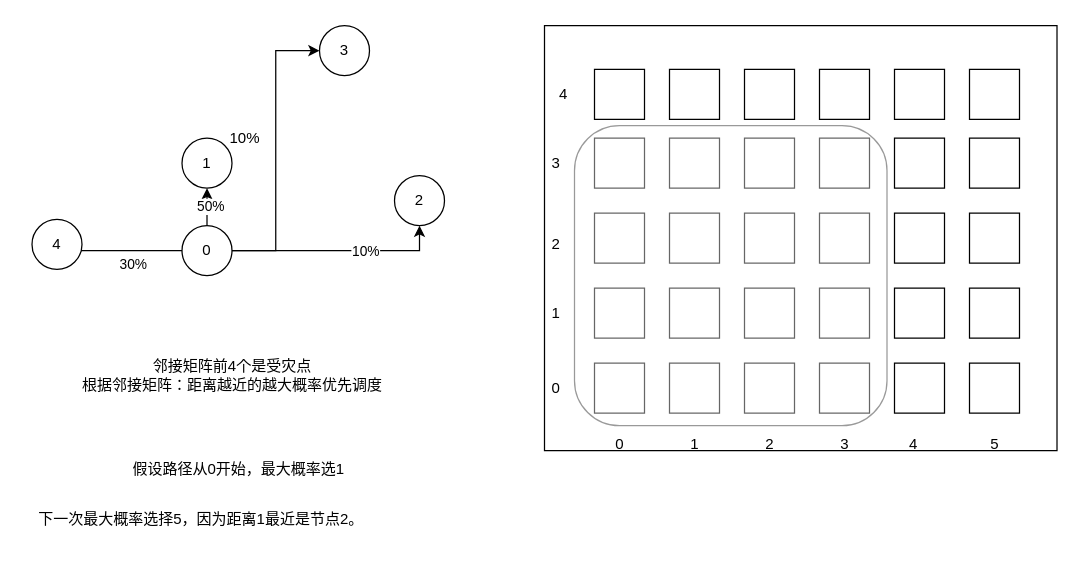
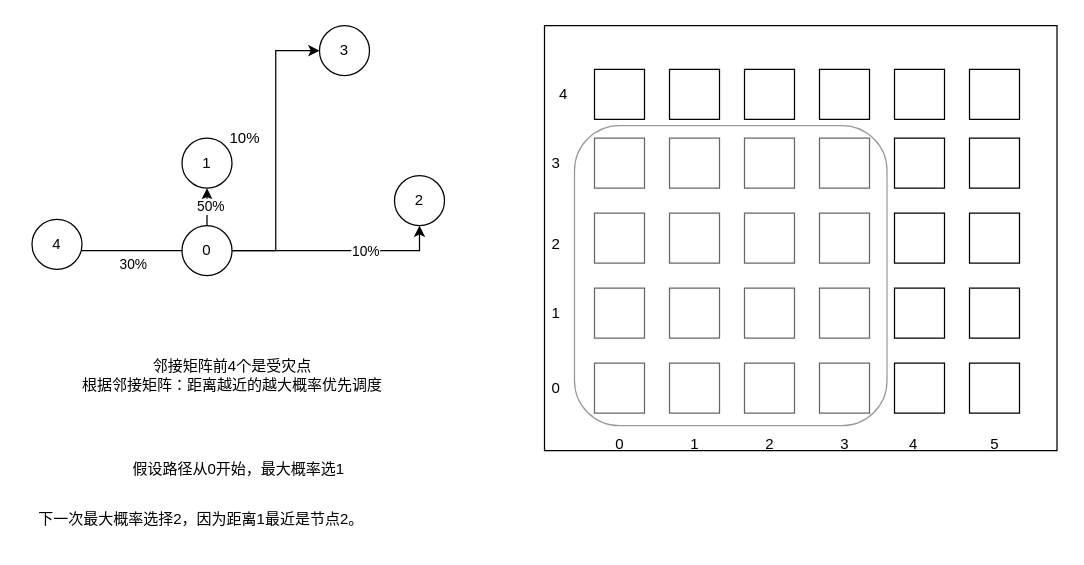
(201, 519) -> (201, 519)
